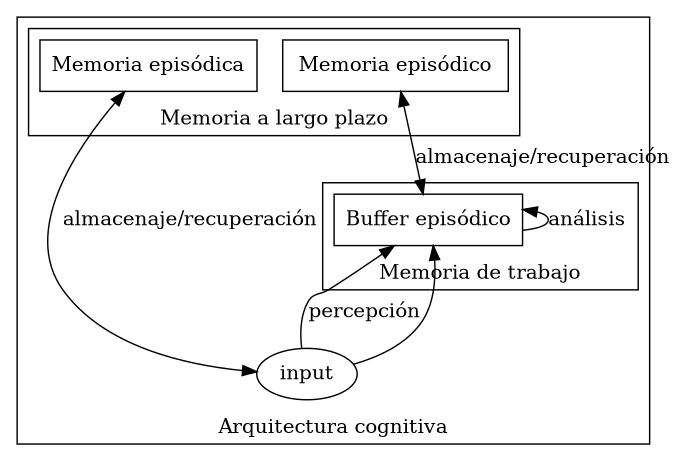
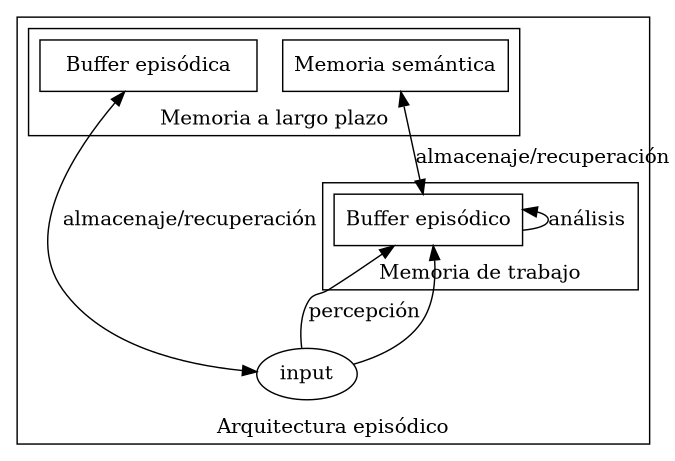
(148, 66) -> (148, 66)
(395, 66) -> (395, 66)
(333, 428) -> (333, 428)
